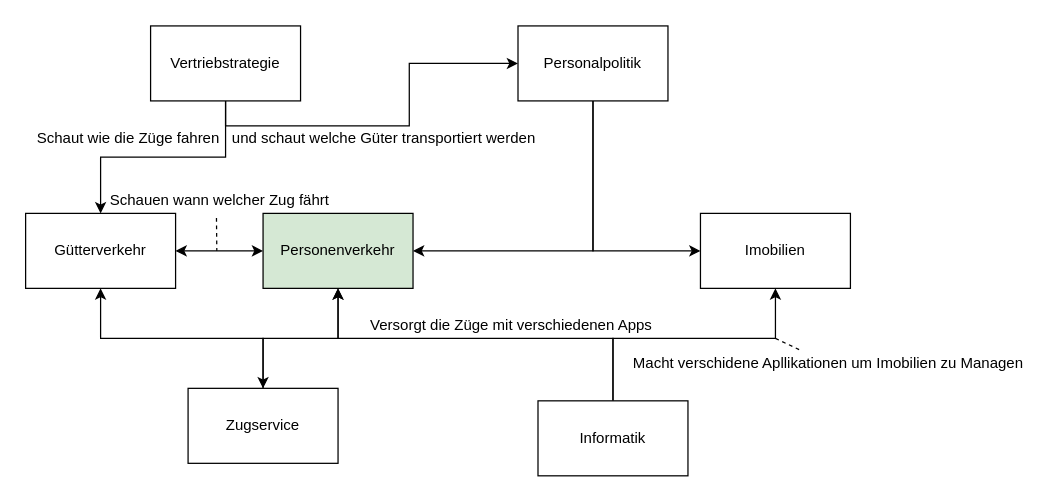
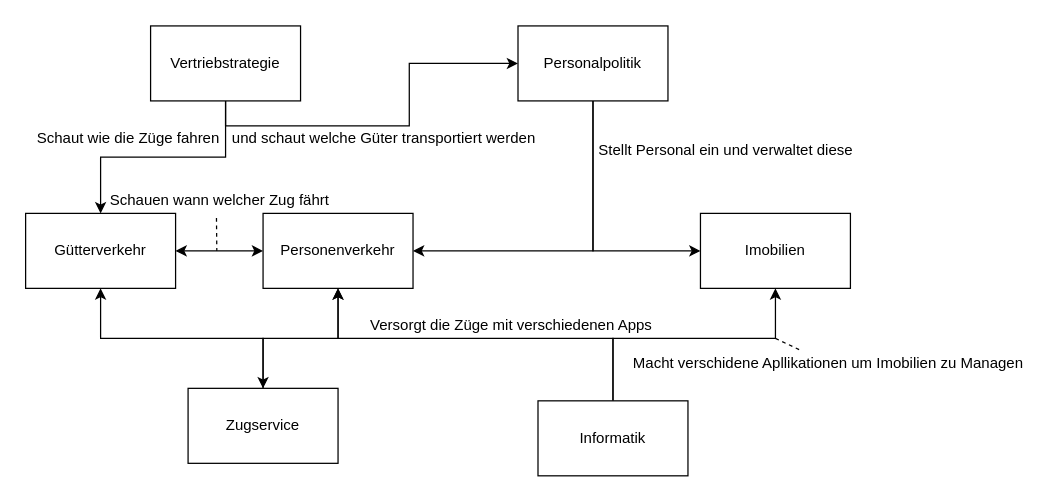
none -> (726, 151)
(338, 251) -> (338, 251)
